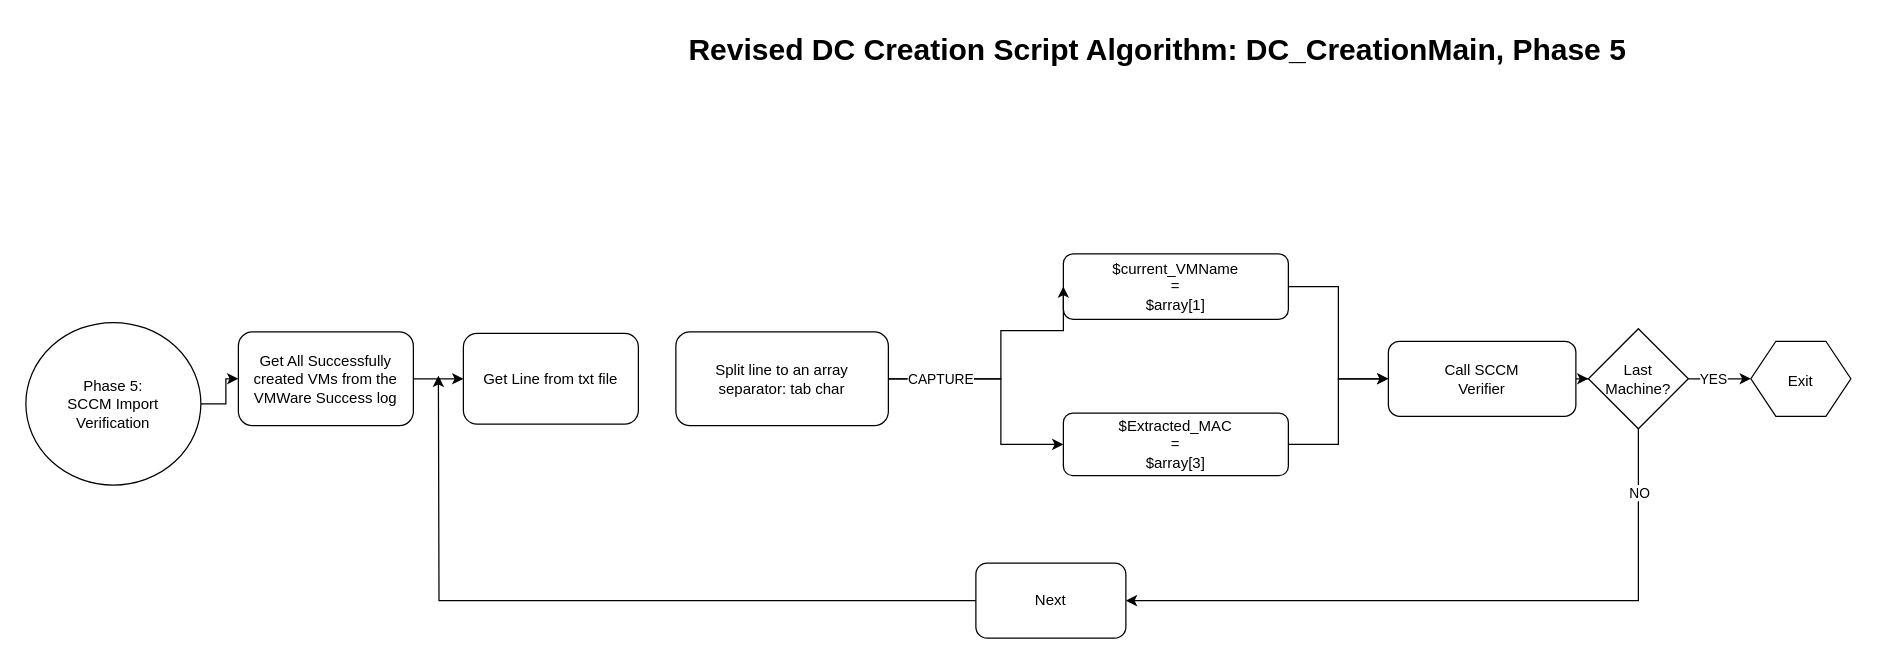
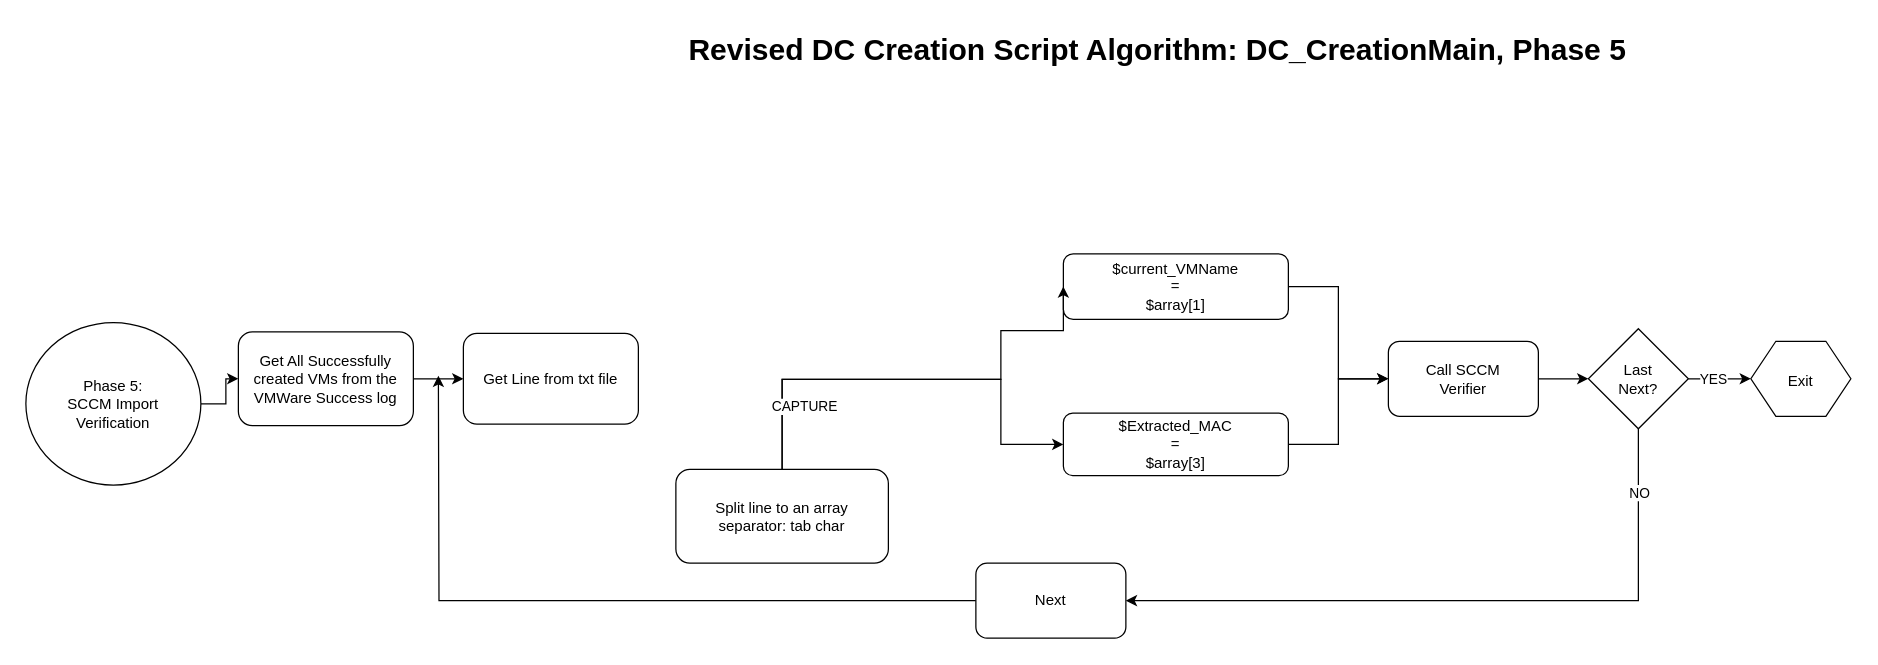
(782, 379) -> (782, 516)
(1482, 379) -> (1463, 379)
(1638, 379) -> (1638, 379)
